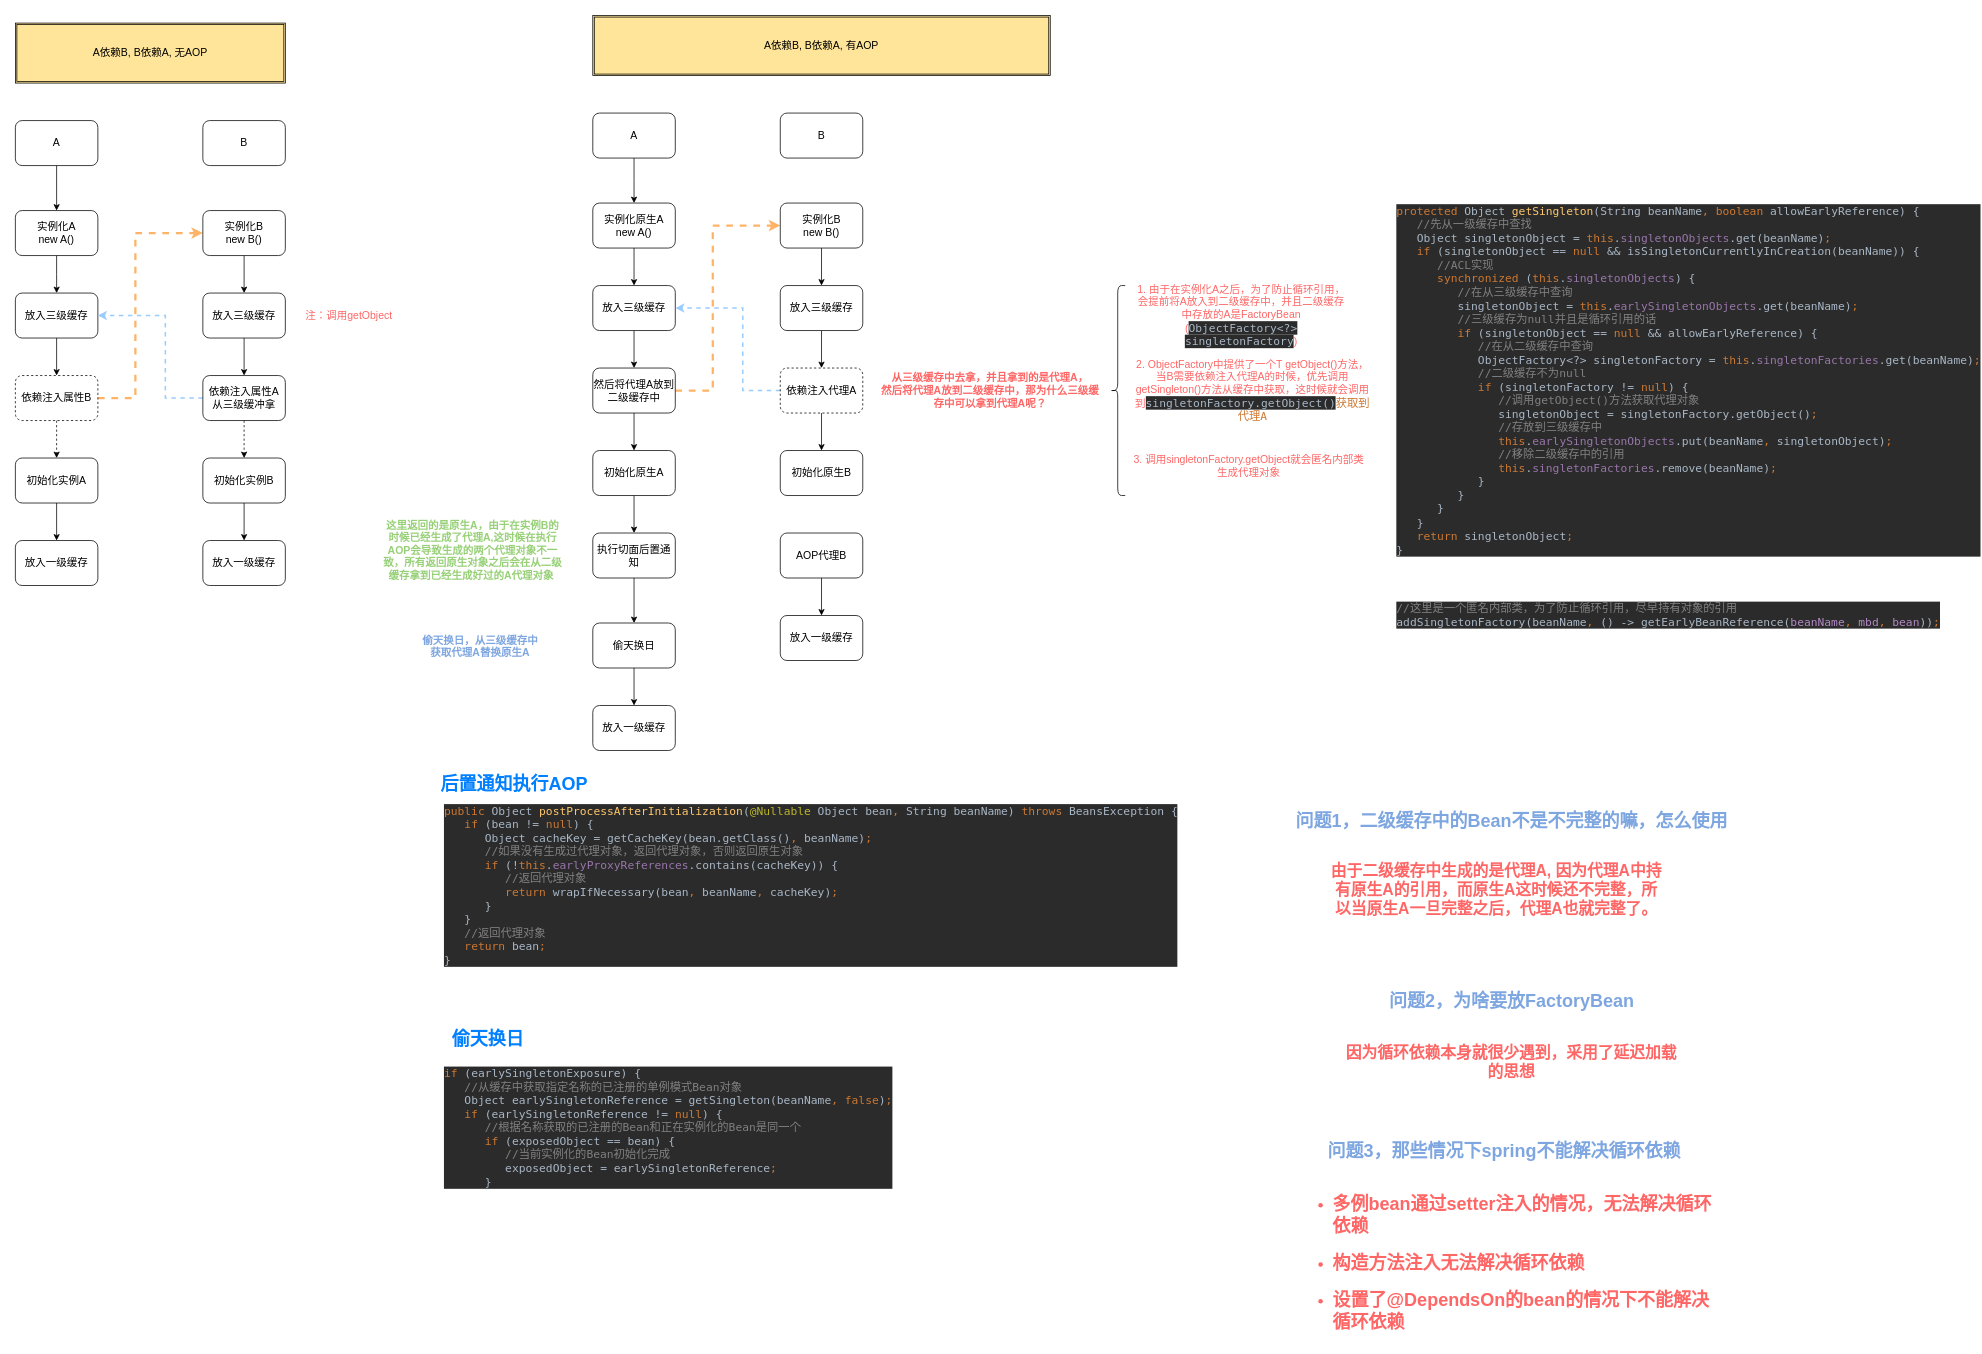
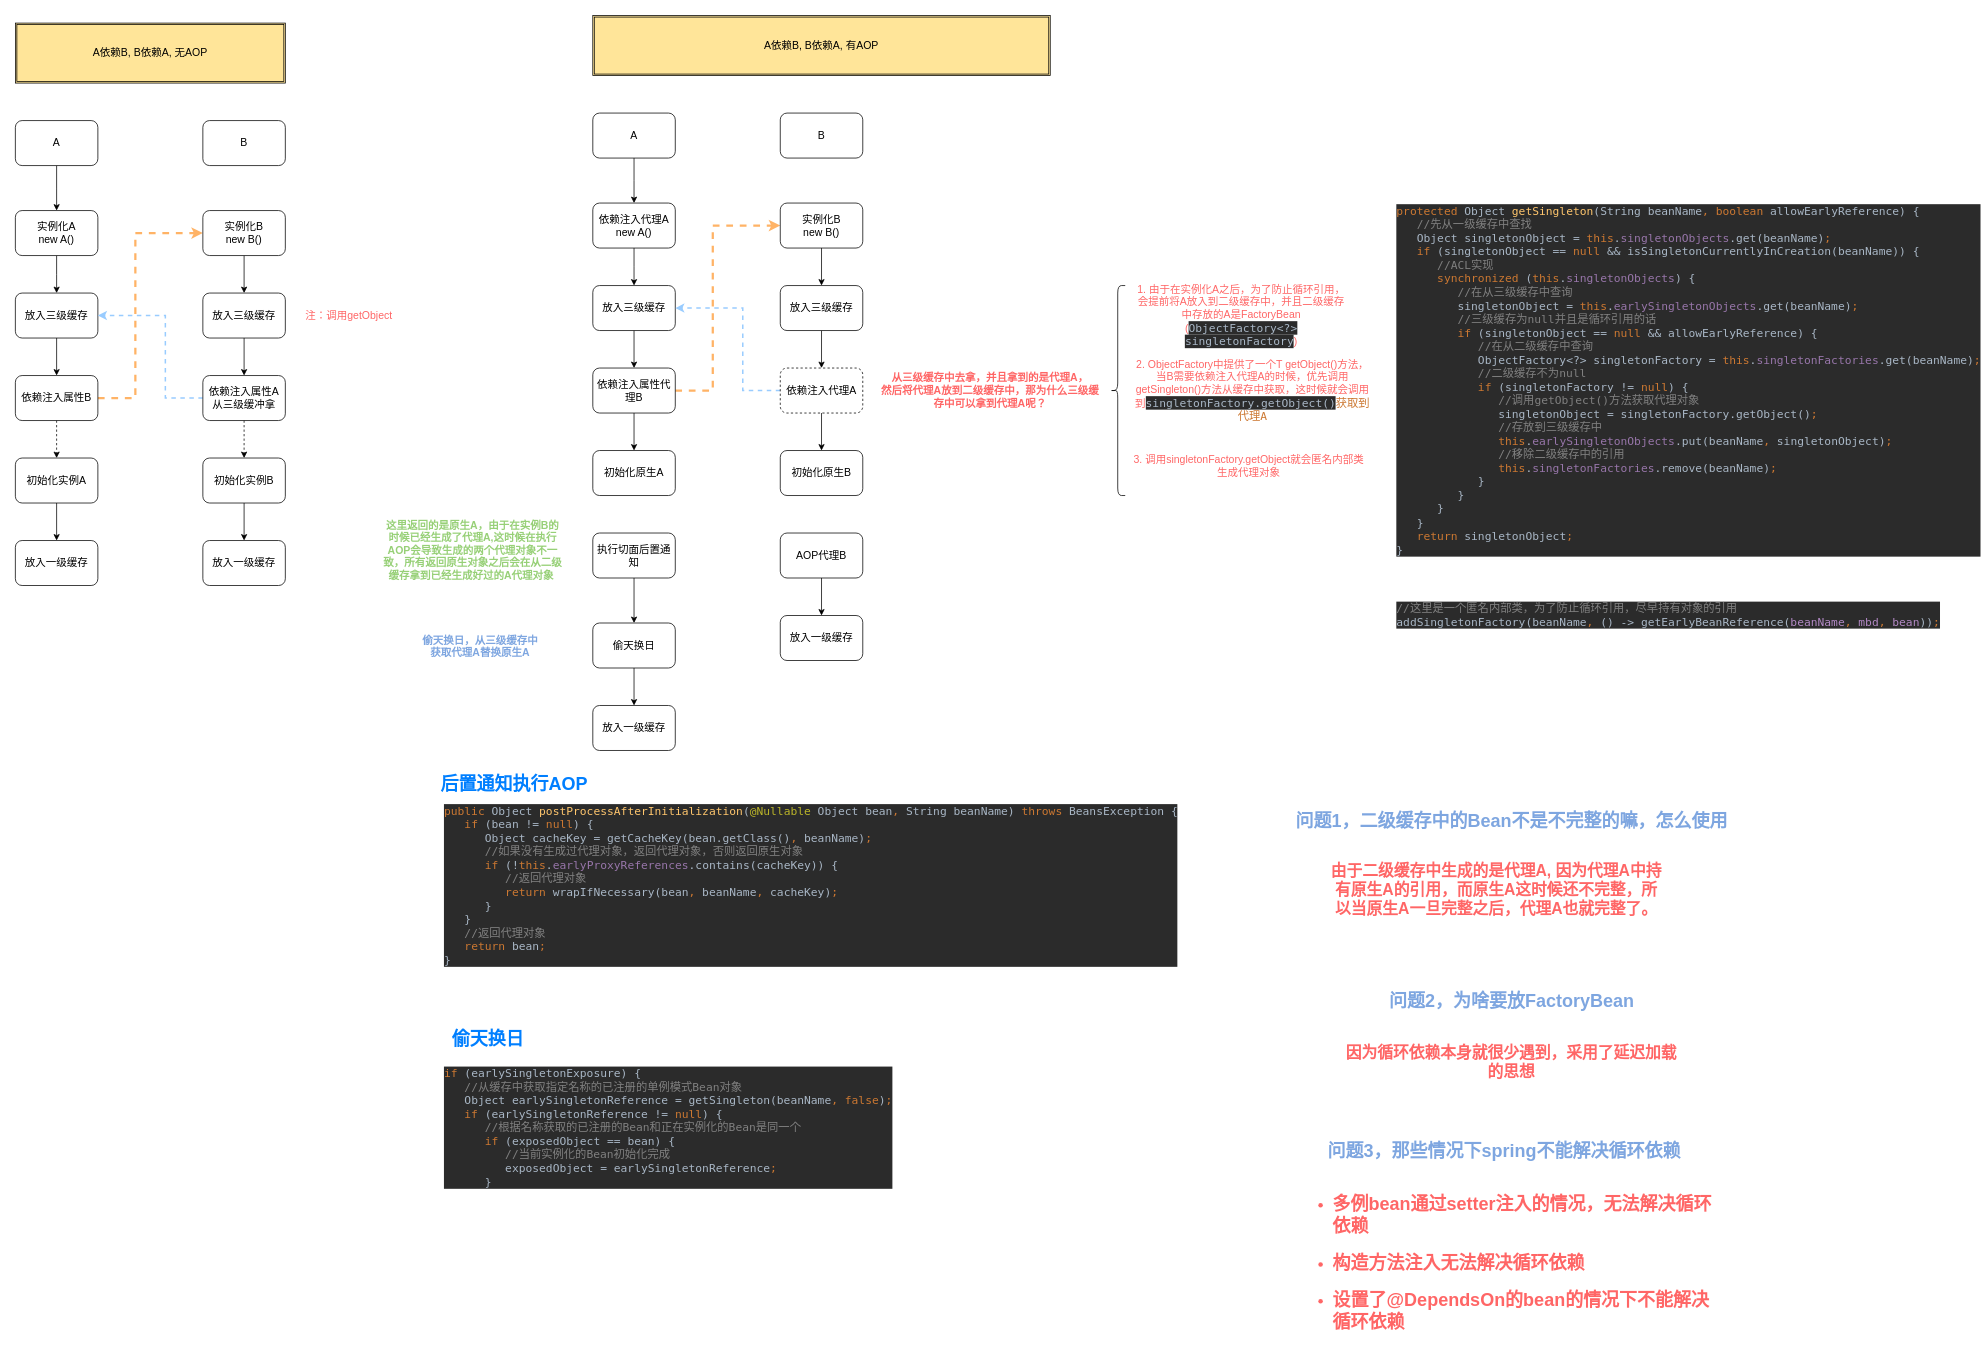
(634, 225) -> (634, 225)
(634, 390) -> (634, 390)
(57, 398) -> (57, 398)
(634, 526) -> none
